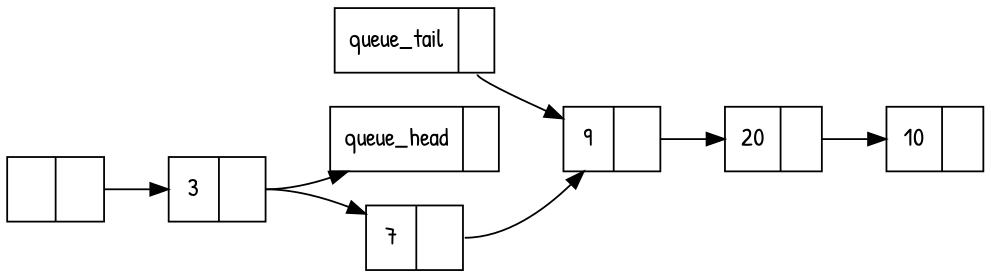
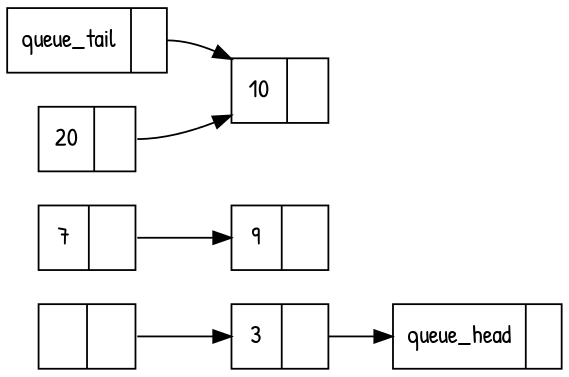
(511, 94) -> (191, 43)
(683, 139) -> none
(310, 195) -> none
